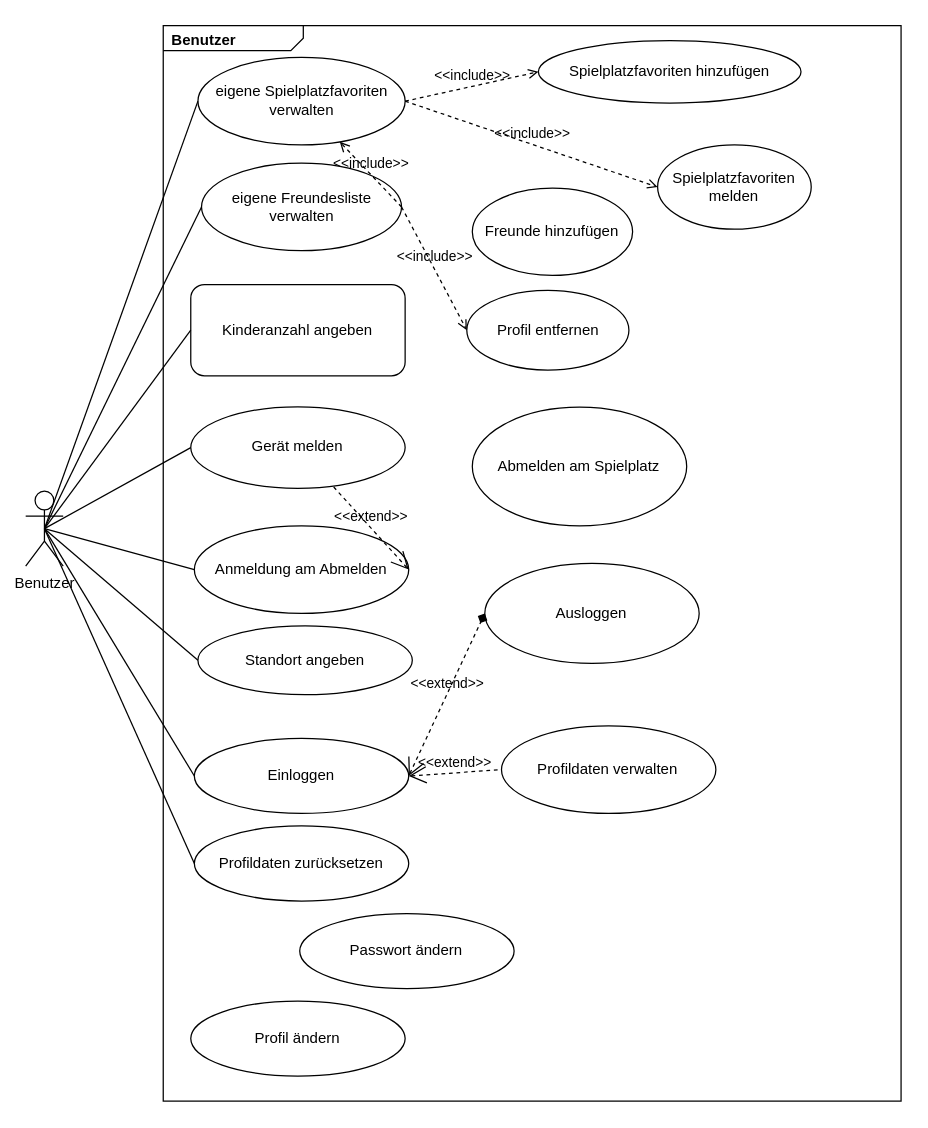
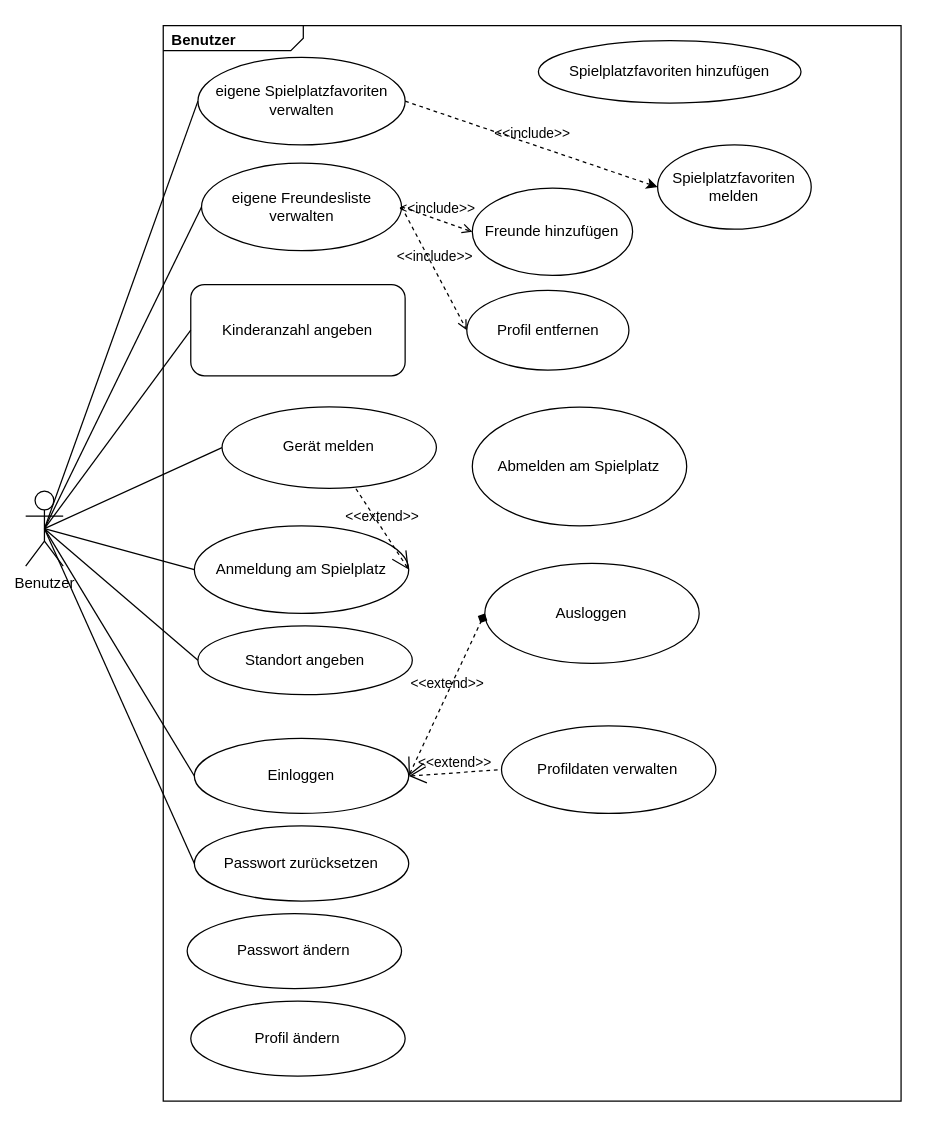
(472, 86) -> none
(371, 175) -> (437, 219)
(650, 184) -> (648, 184)
(298, 447) -> (329, 447)
(301, 569) -> (301, 569)
(301, 863) -> (301, 863)
(407, 951) -> (294, 951)
